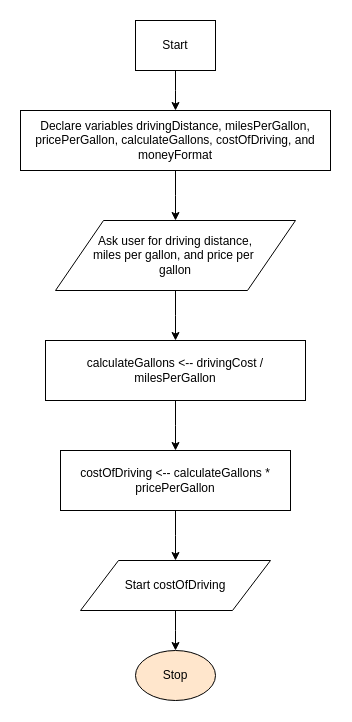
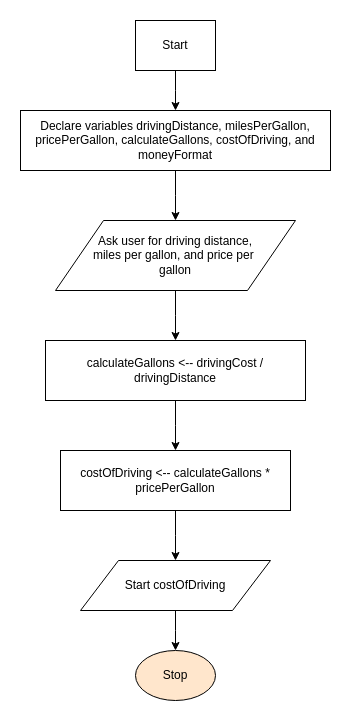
(176, 371) -> (176, 371)
